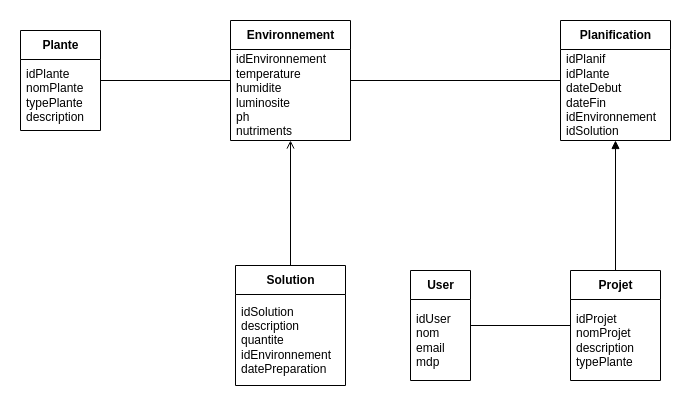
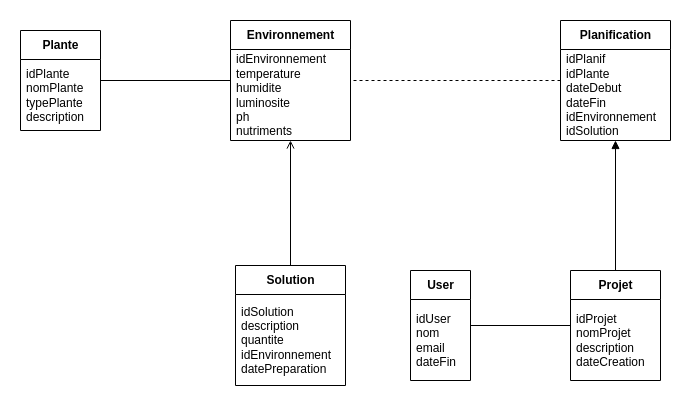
(456, 81) -> (456, 81)
(435, 341) -> (438, 341)
(610, 341) -> (615, 341)
